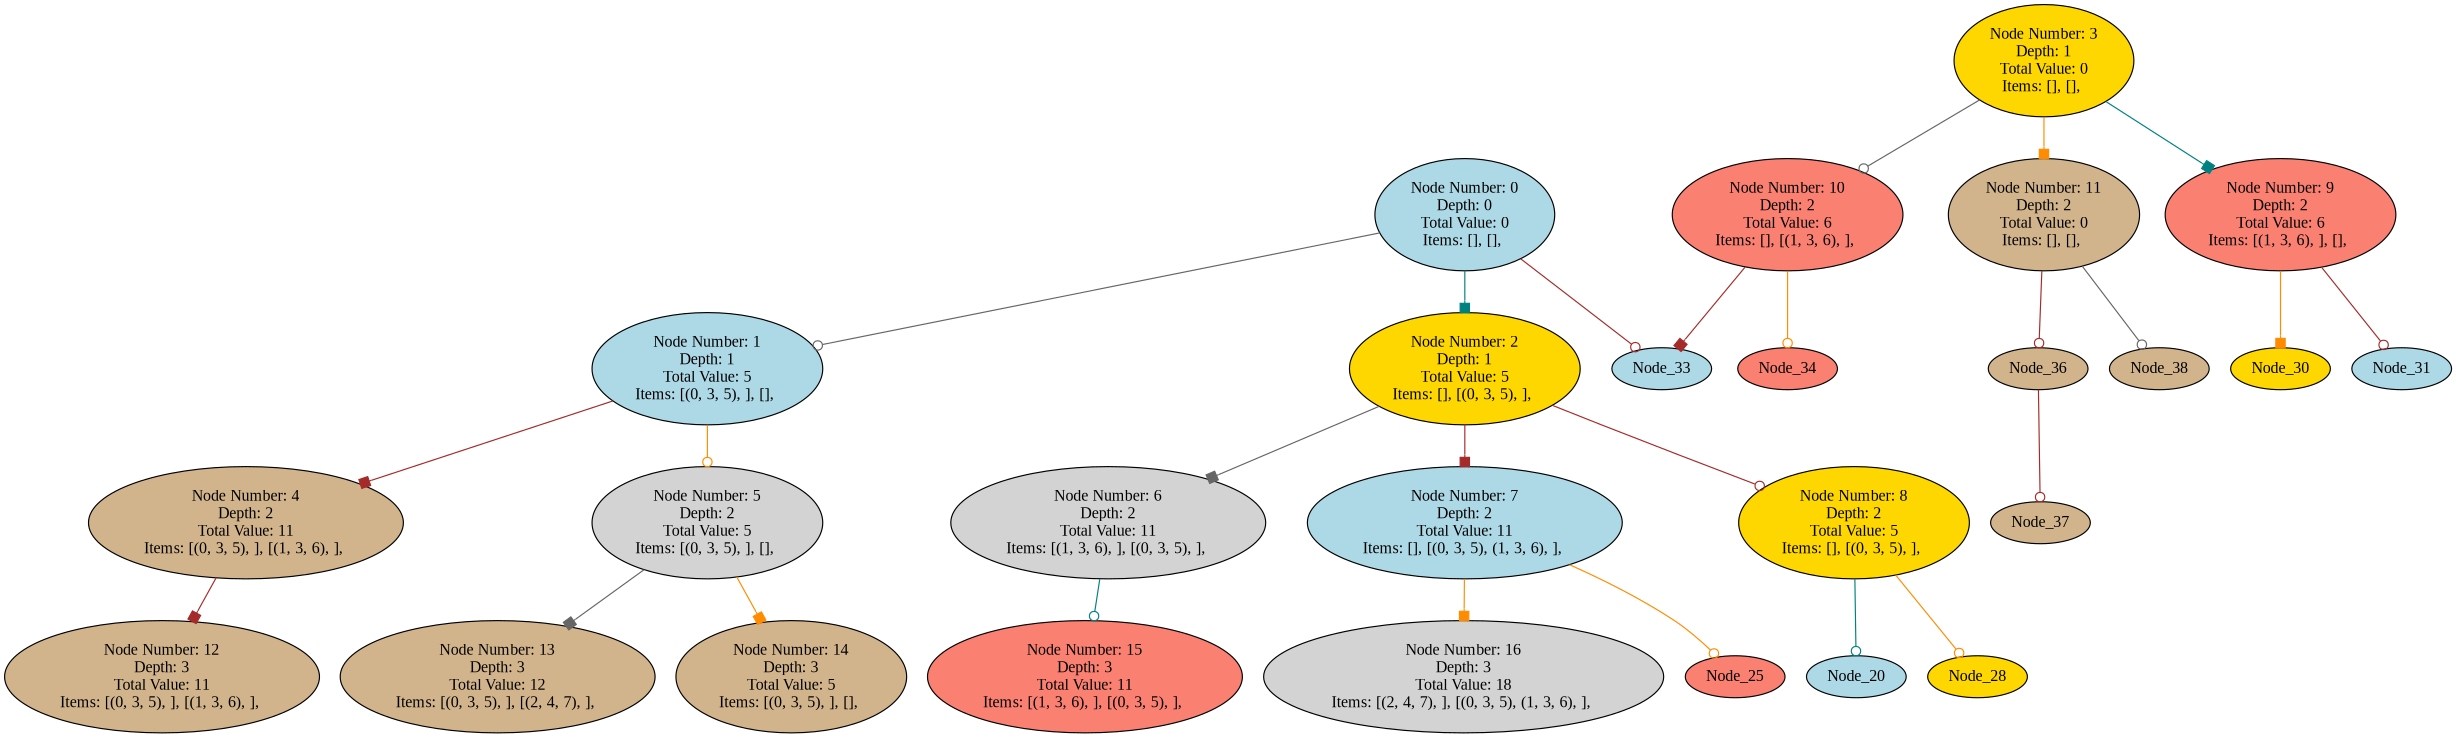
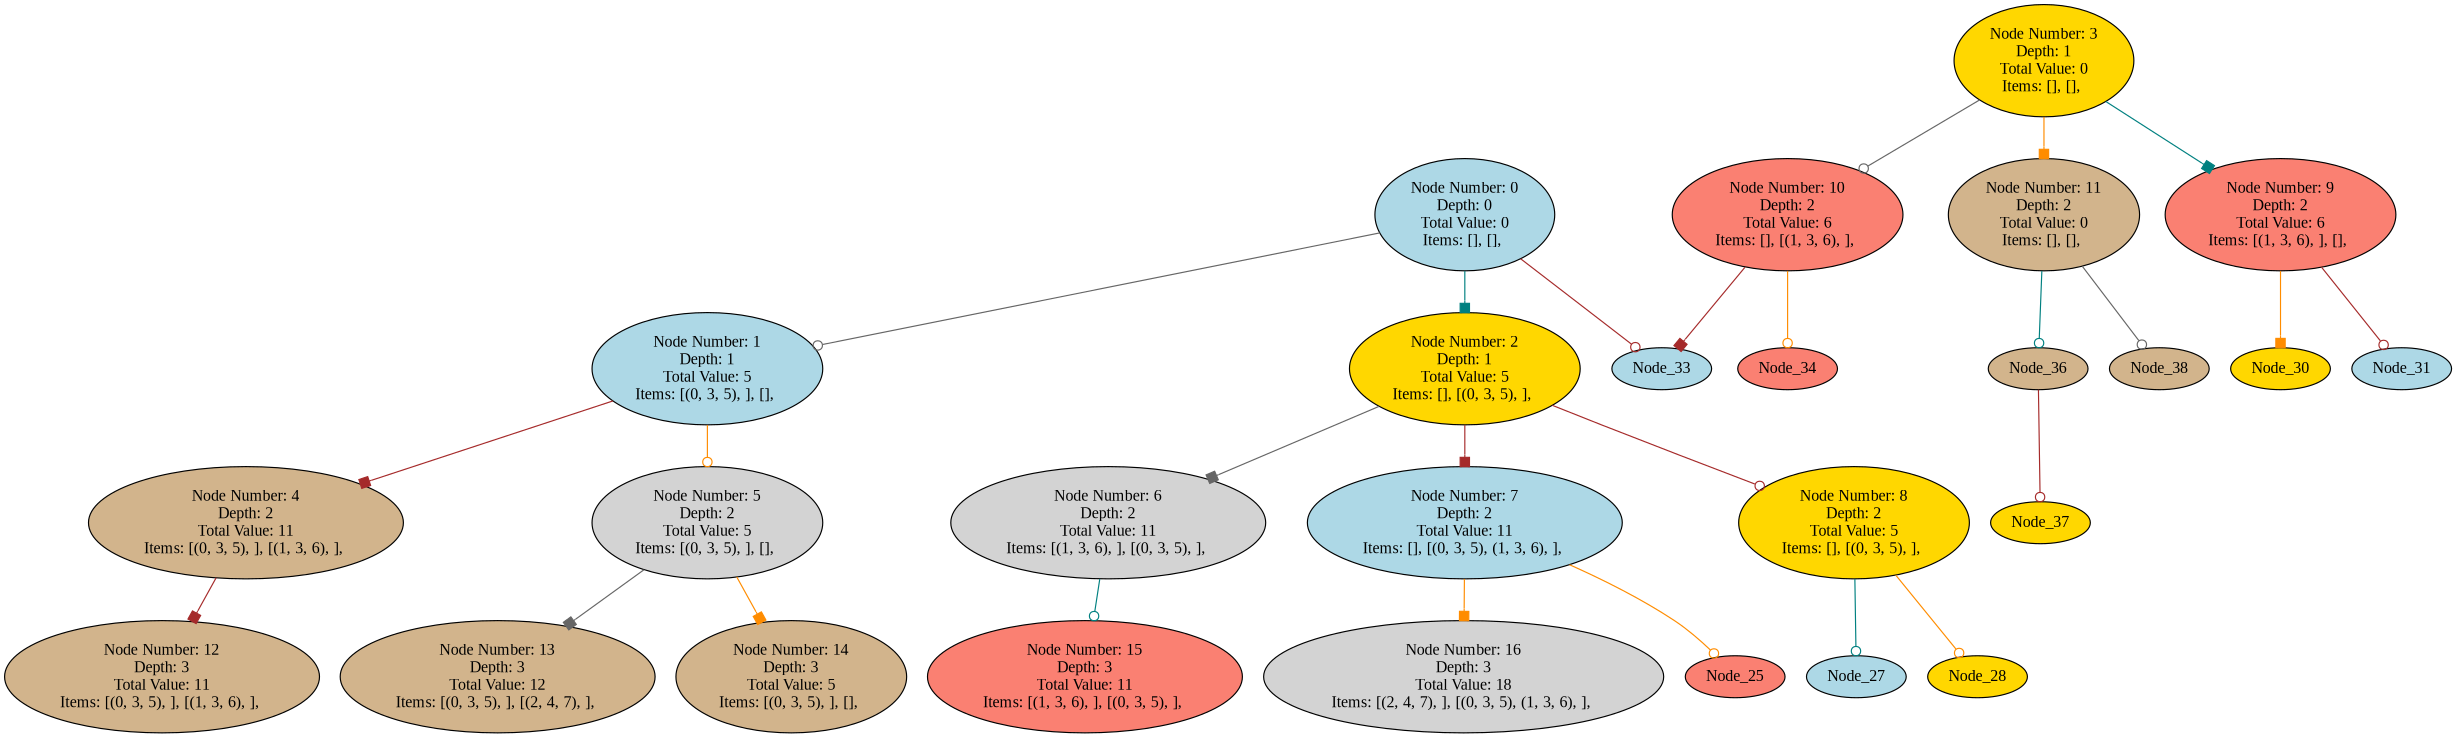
(2041, 305) -> (2041, 305)
(2041, 523) -> (2041, 523)
(1856, 677) -> (1856, 677)
